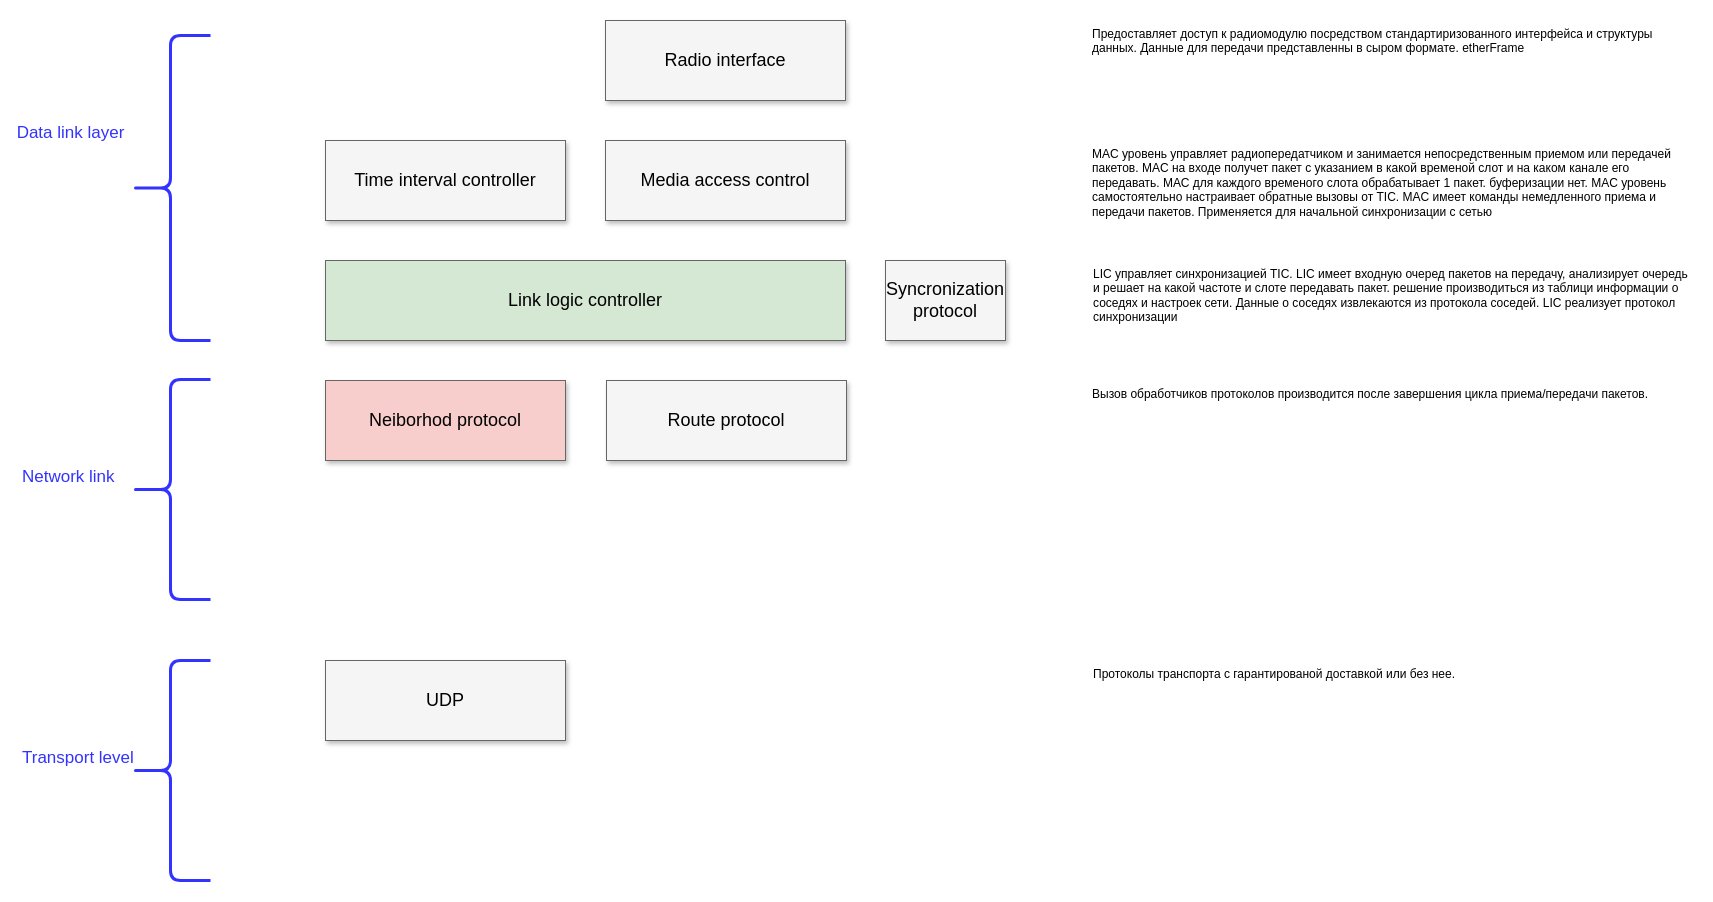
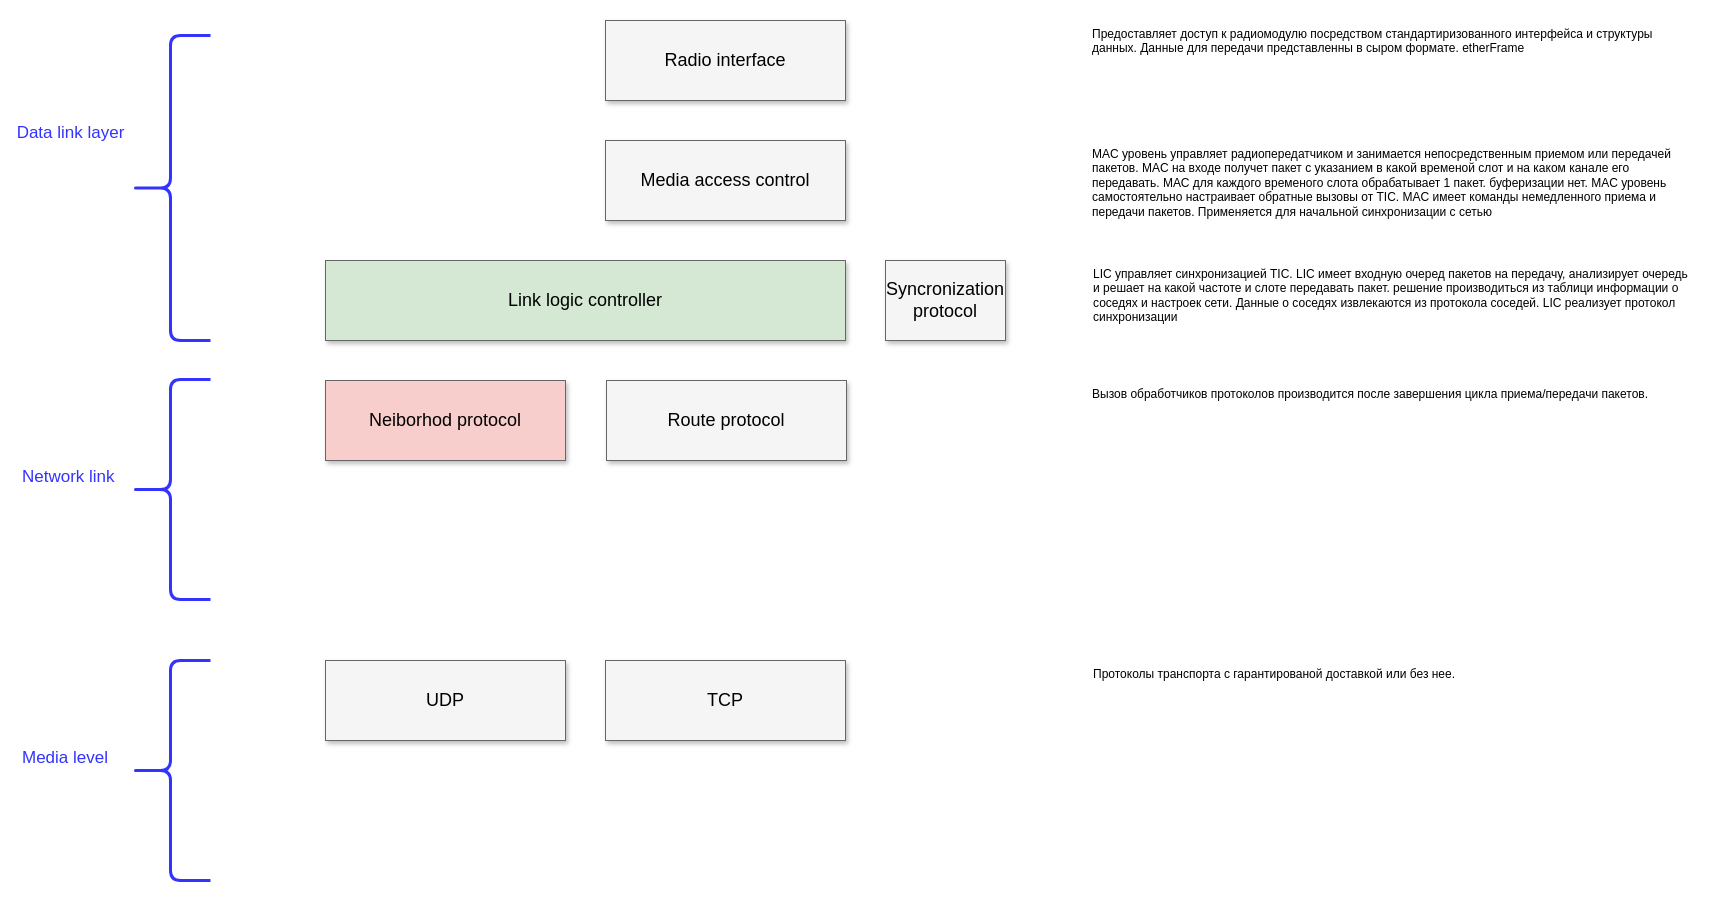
(446, 181) -> none
none -> (726, 701)
(87, 759) -> (66, 759)
